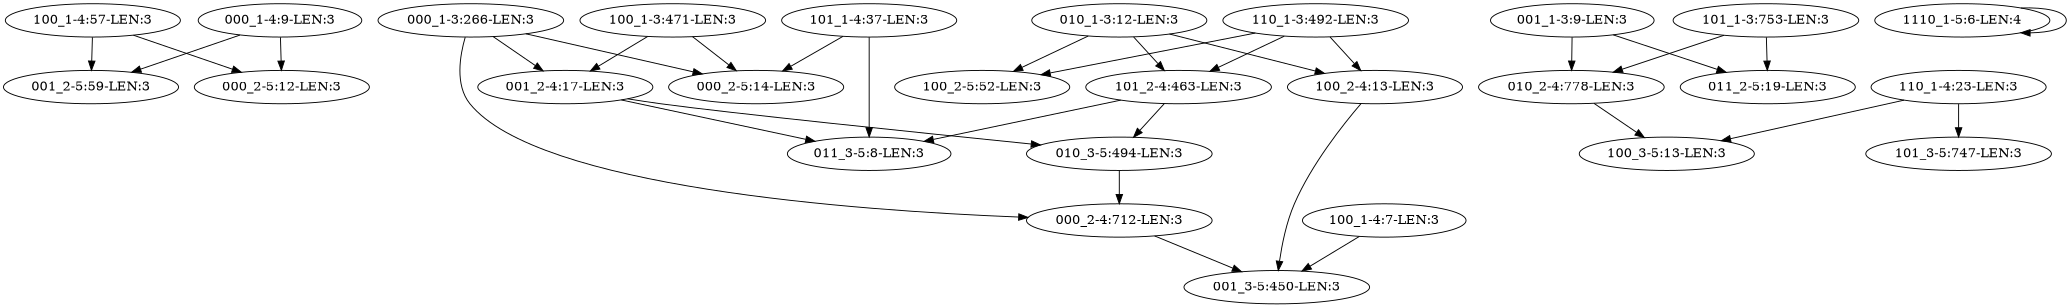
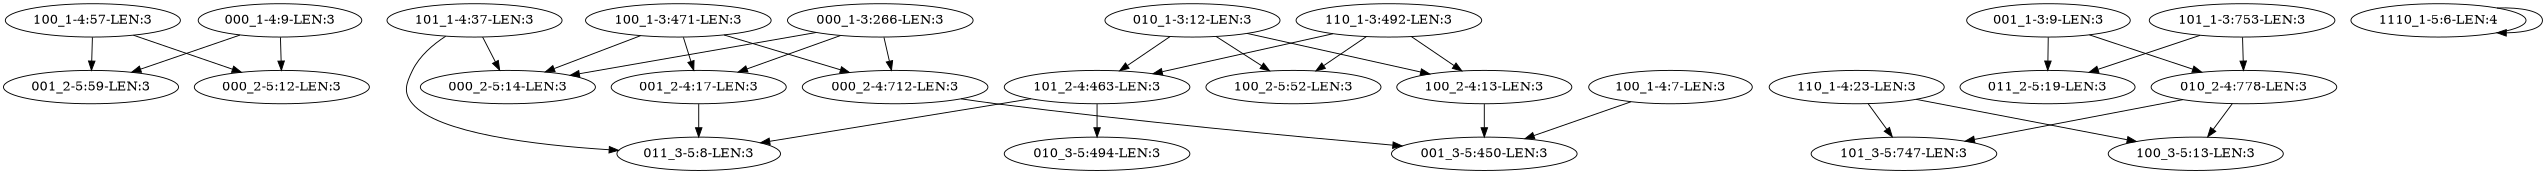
none -> (2079, 120)
(829, 123) -> none
(1119, 183) -> (776, 51)
